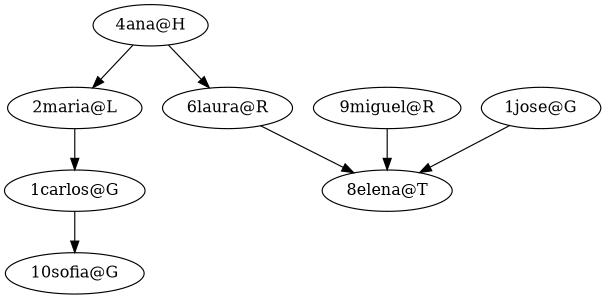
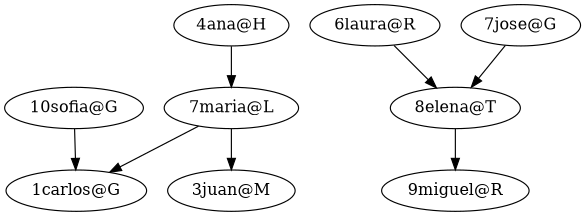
(185, 62) -> none
(75, 108) -> (231, 108)
(541, 108) -> (521, 25)
(387, 144) -> (455, 144)
none -> (231, 191)
(75, 226) -> (75, 144)
